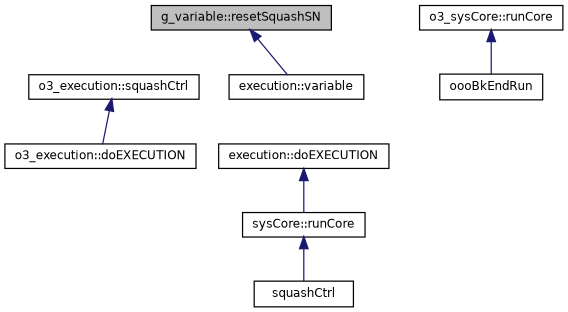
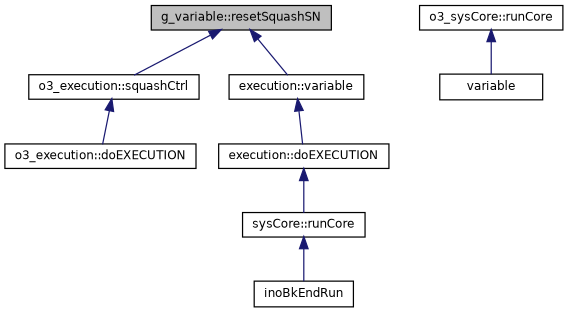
none -> (172, 55)
(491, 87) -> (491, 87)
none -> (301, 128)
(304, 294) -> (304, 294)
